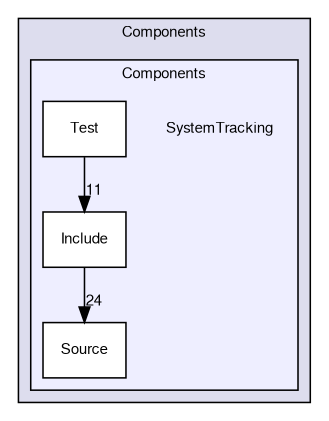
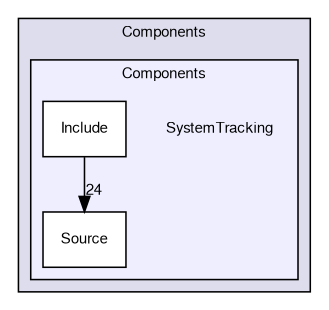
(84, 129) -> none
